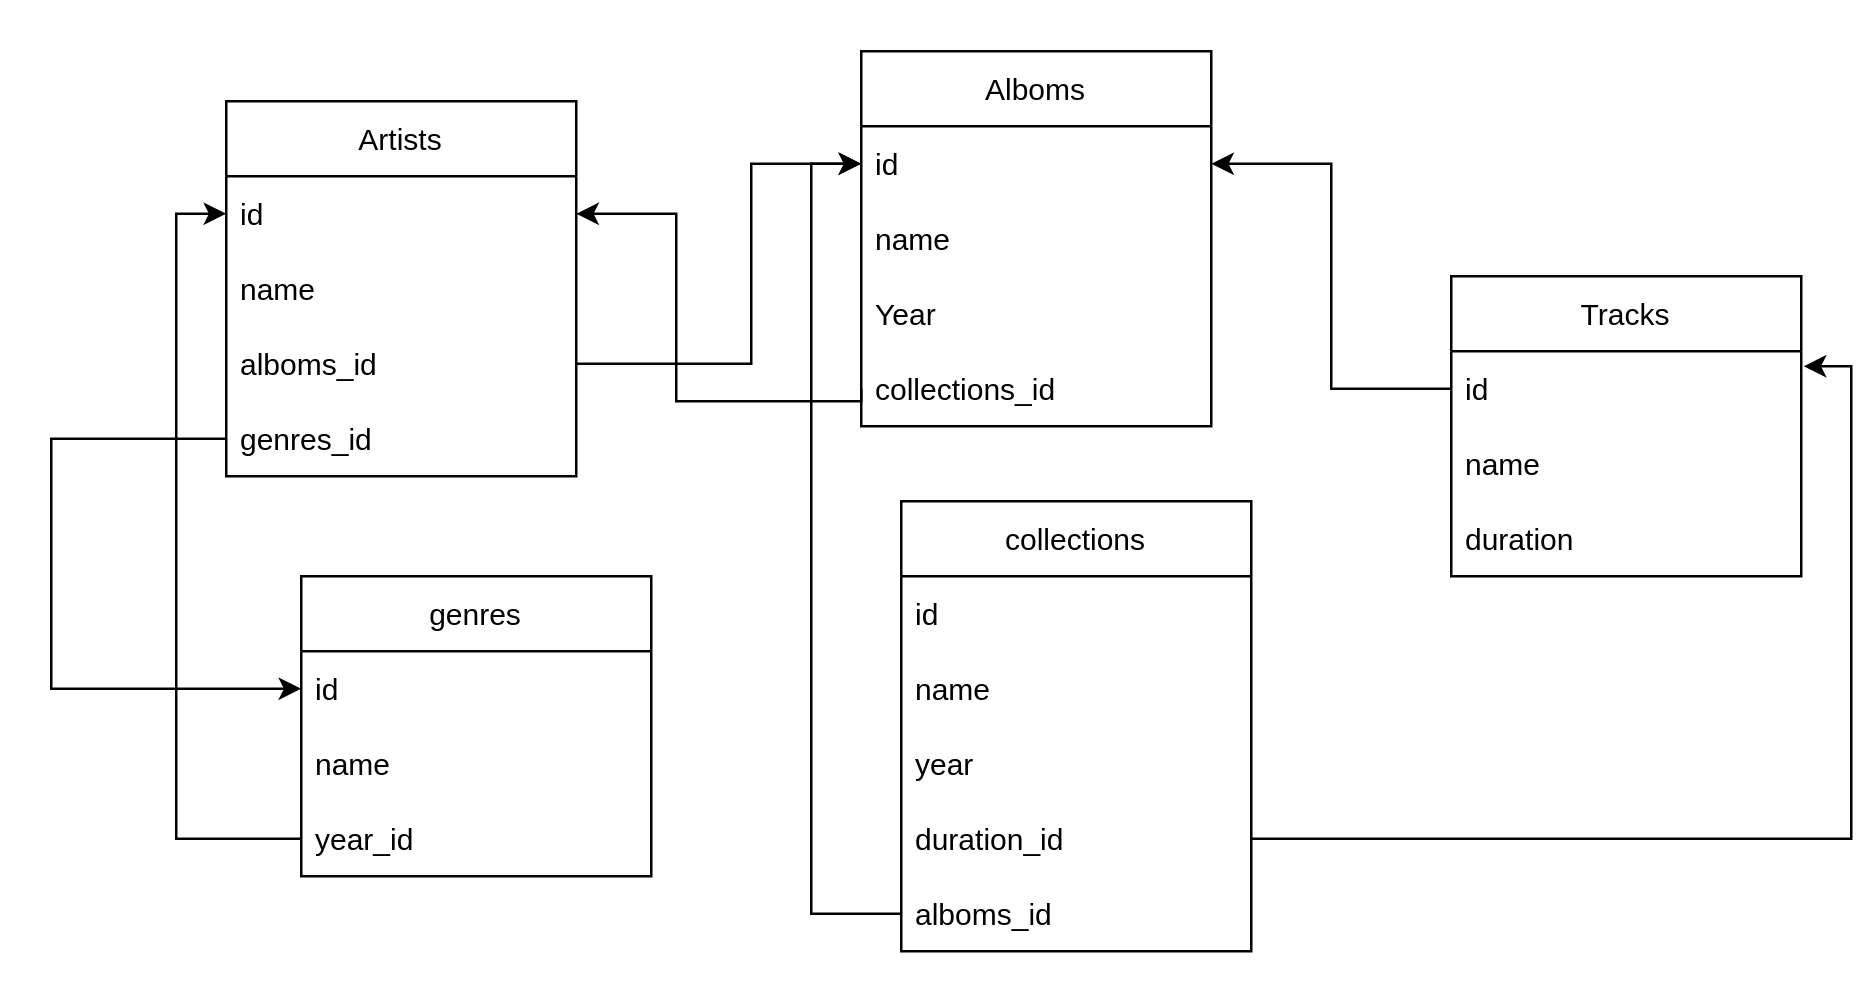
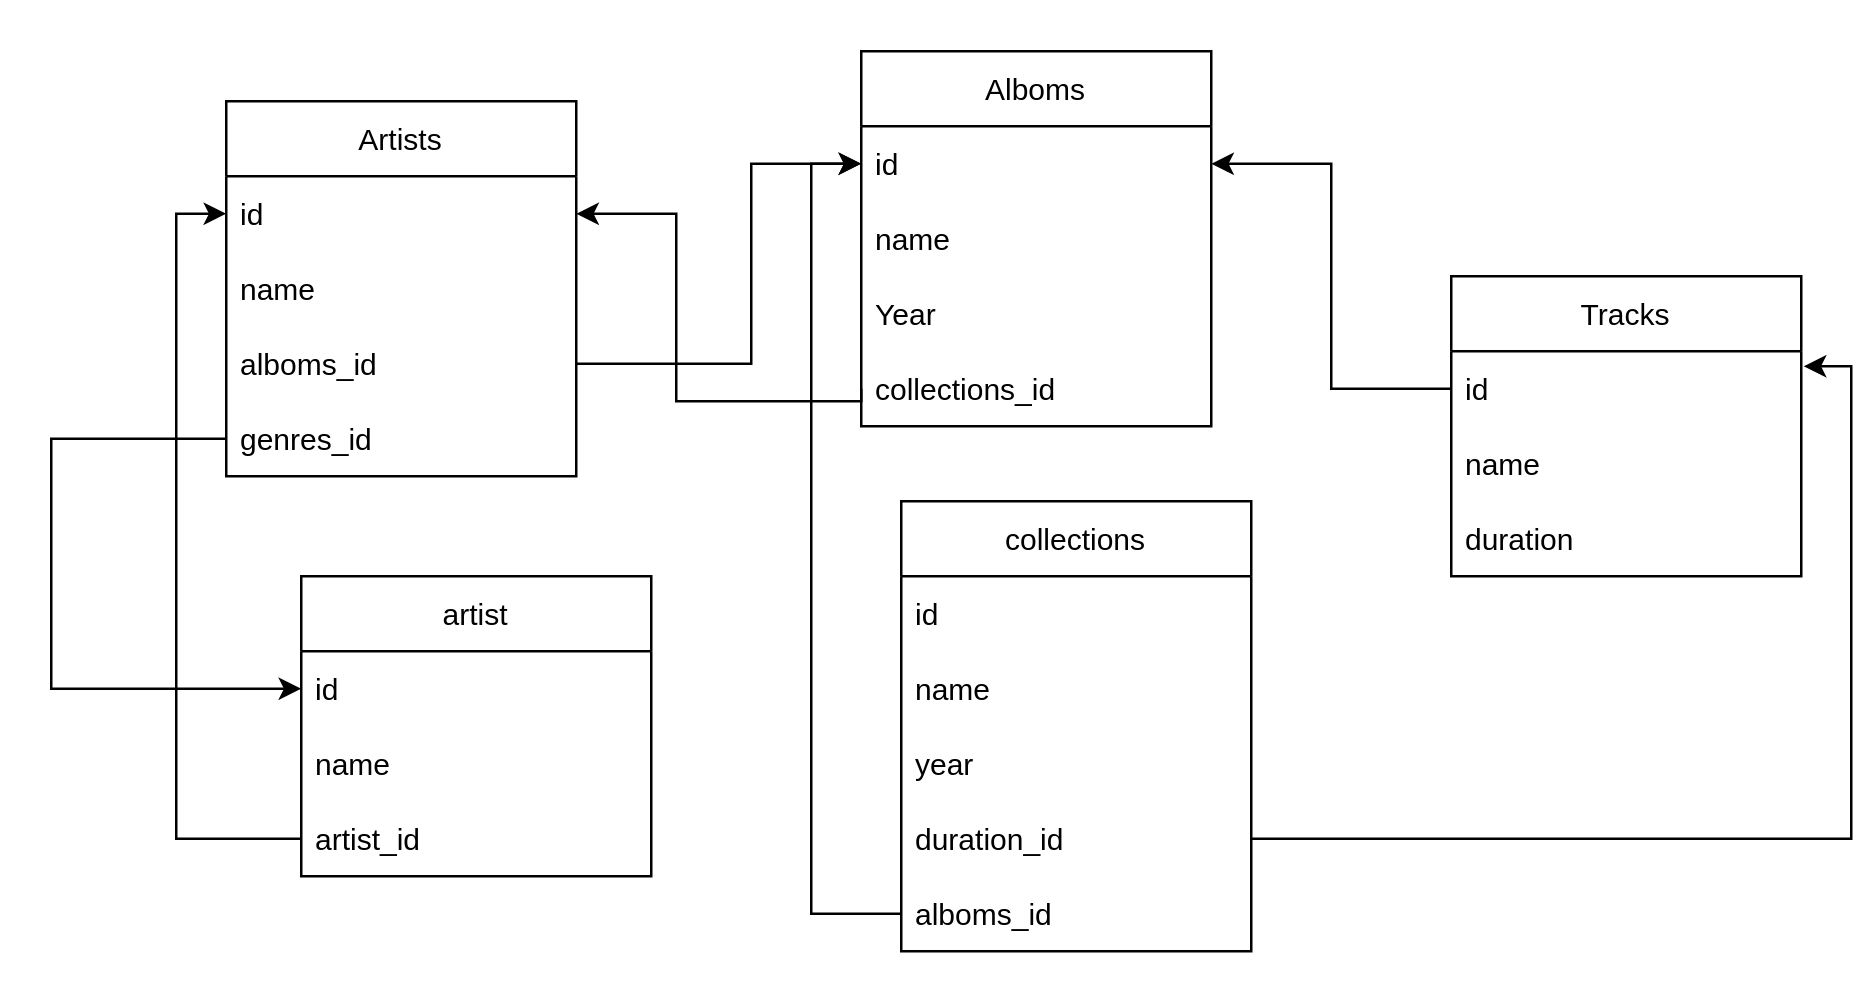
(475, 615) -> (475, 615)
(370, 840) -> (383, 840)
